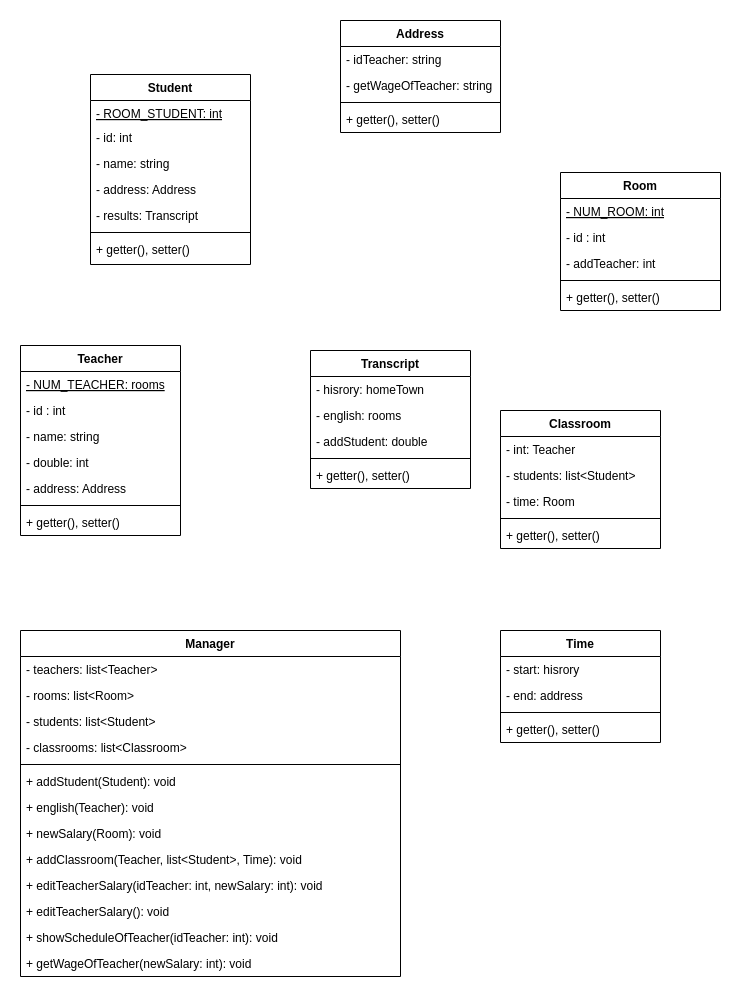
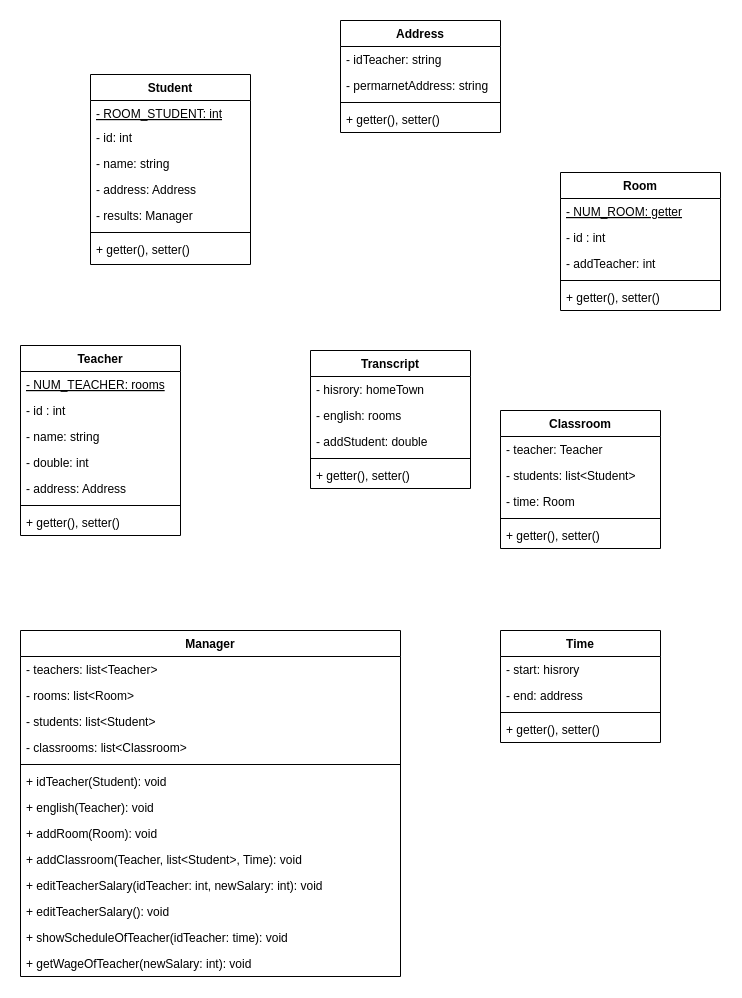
(427, 86) -> (427, 86)
(610, 212) -> (622, 212)
(159, 216) -> (150, 216)
(547, 450) -> (562, 450)
(110, 782) -> (106, 782)
(95, 834) -> (90, 834)
(163, 938) -> (167, 938)
